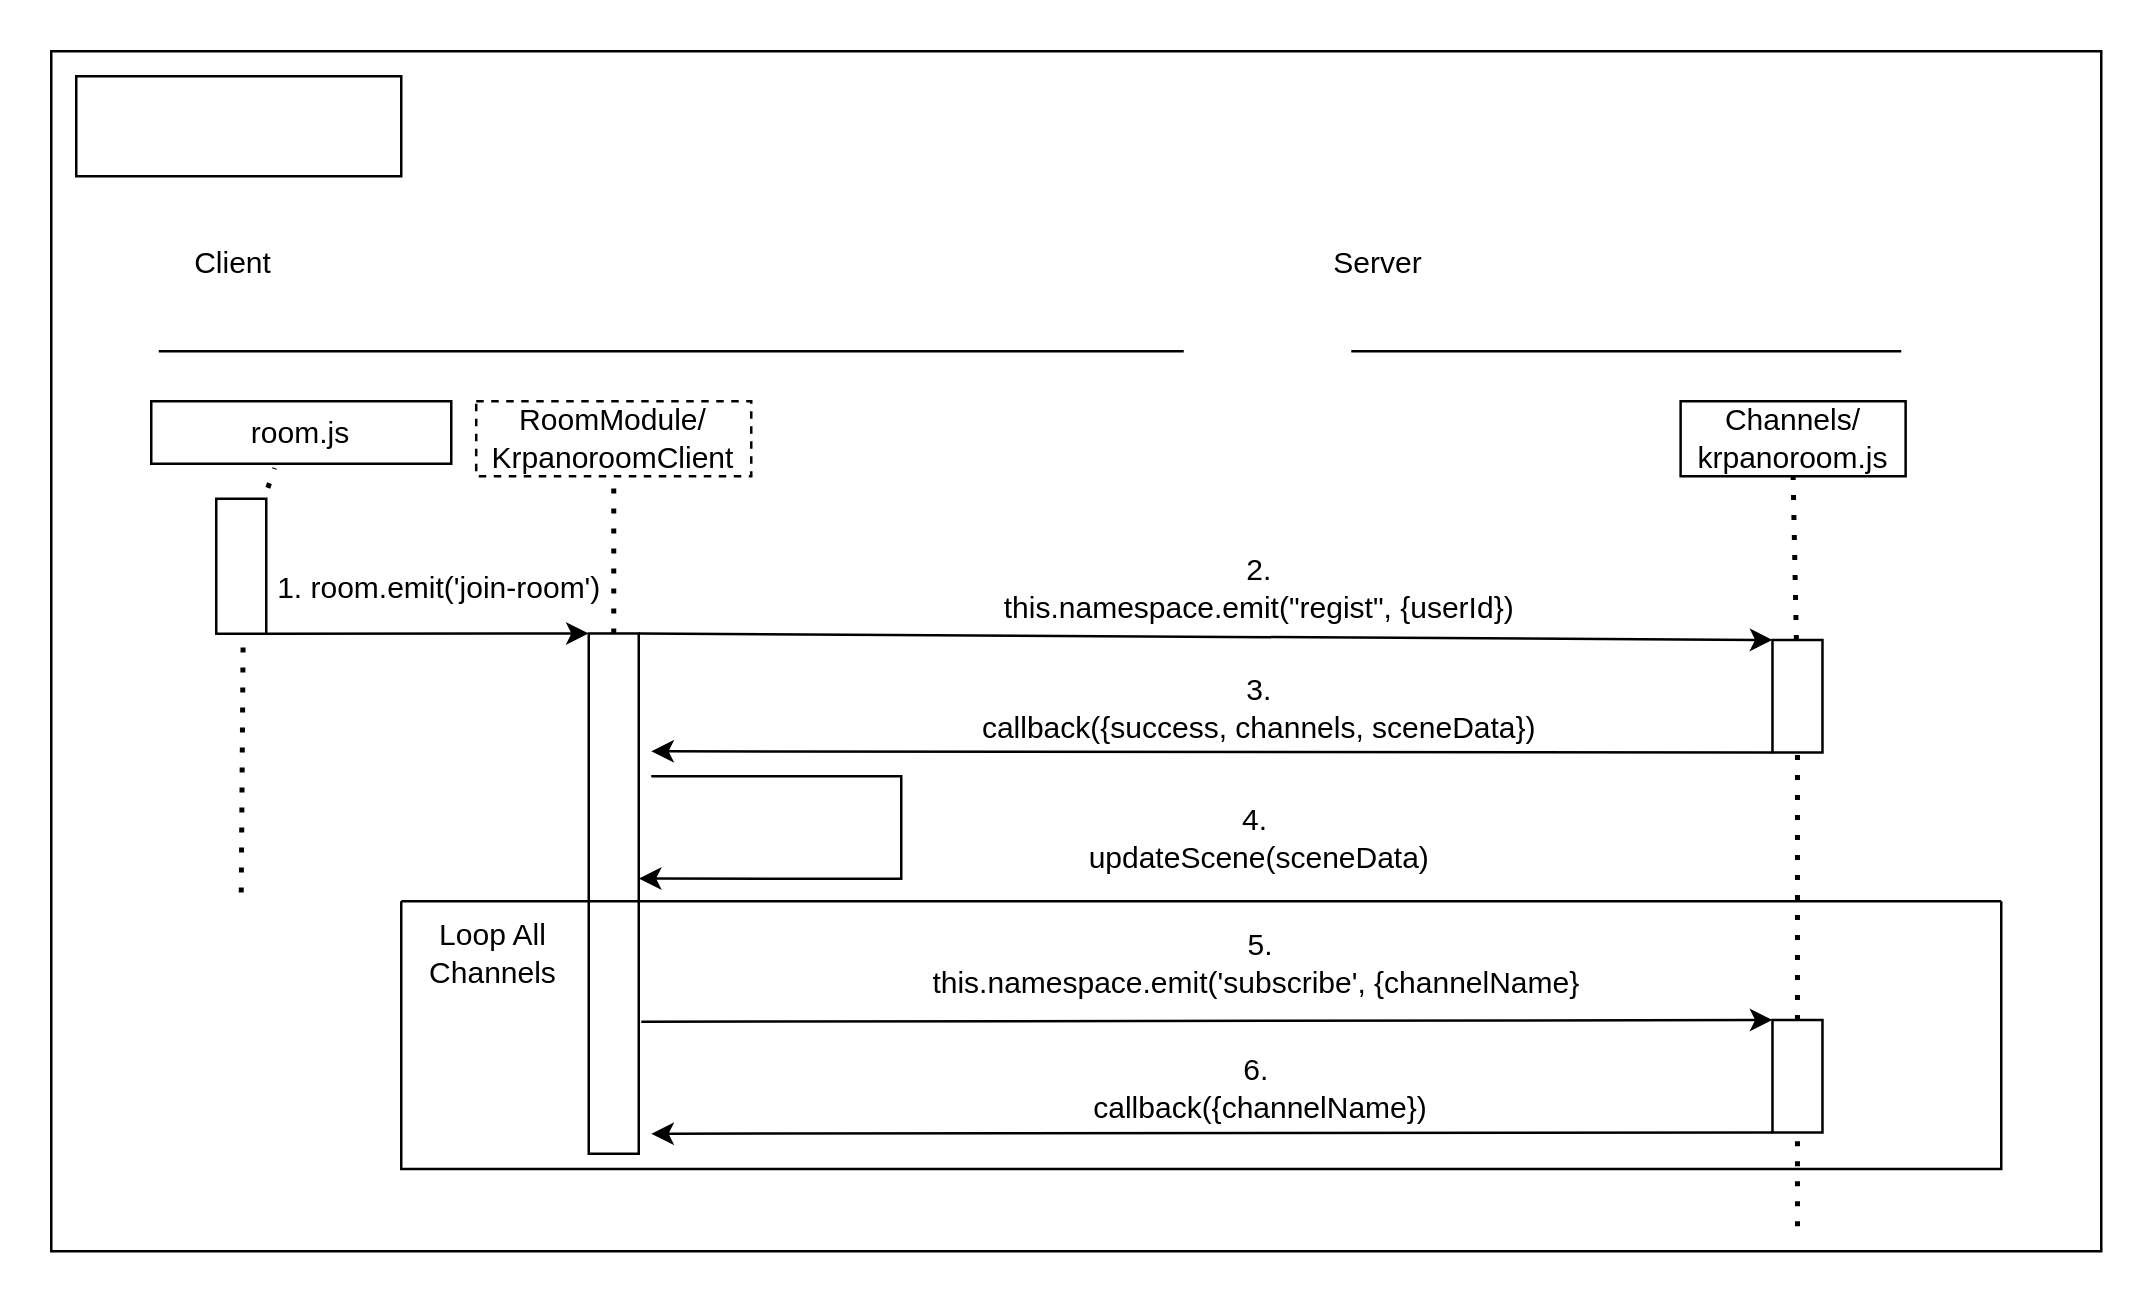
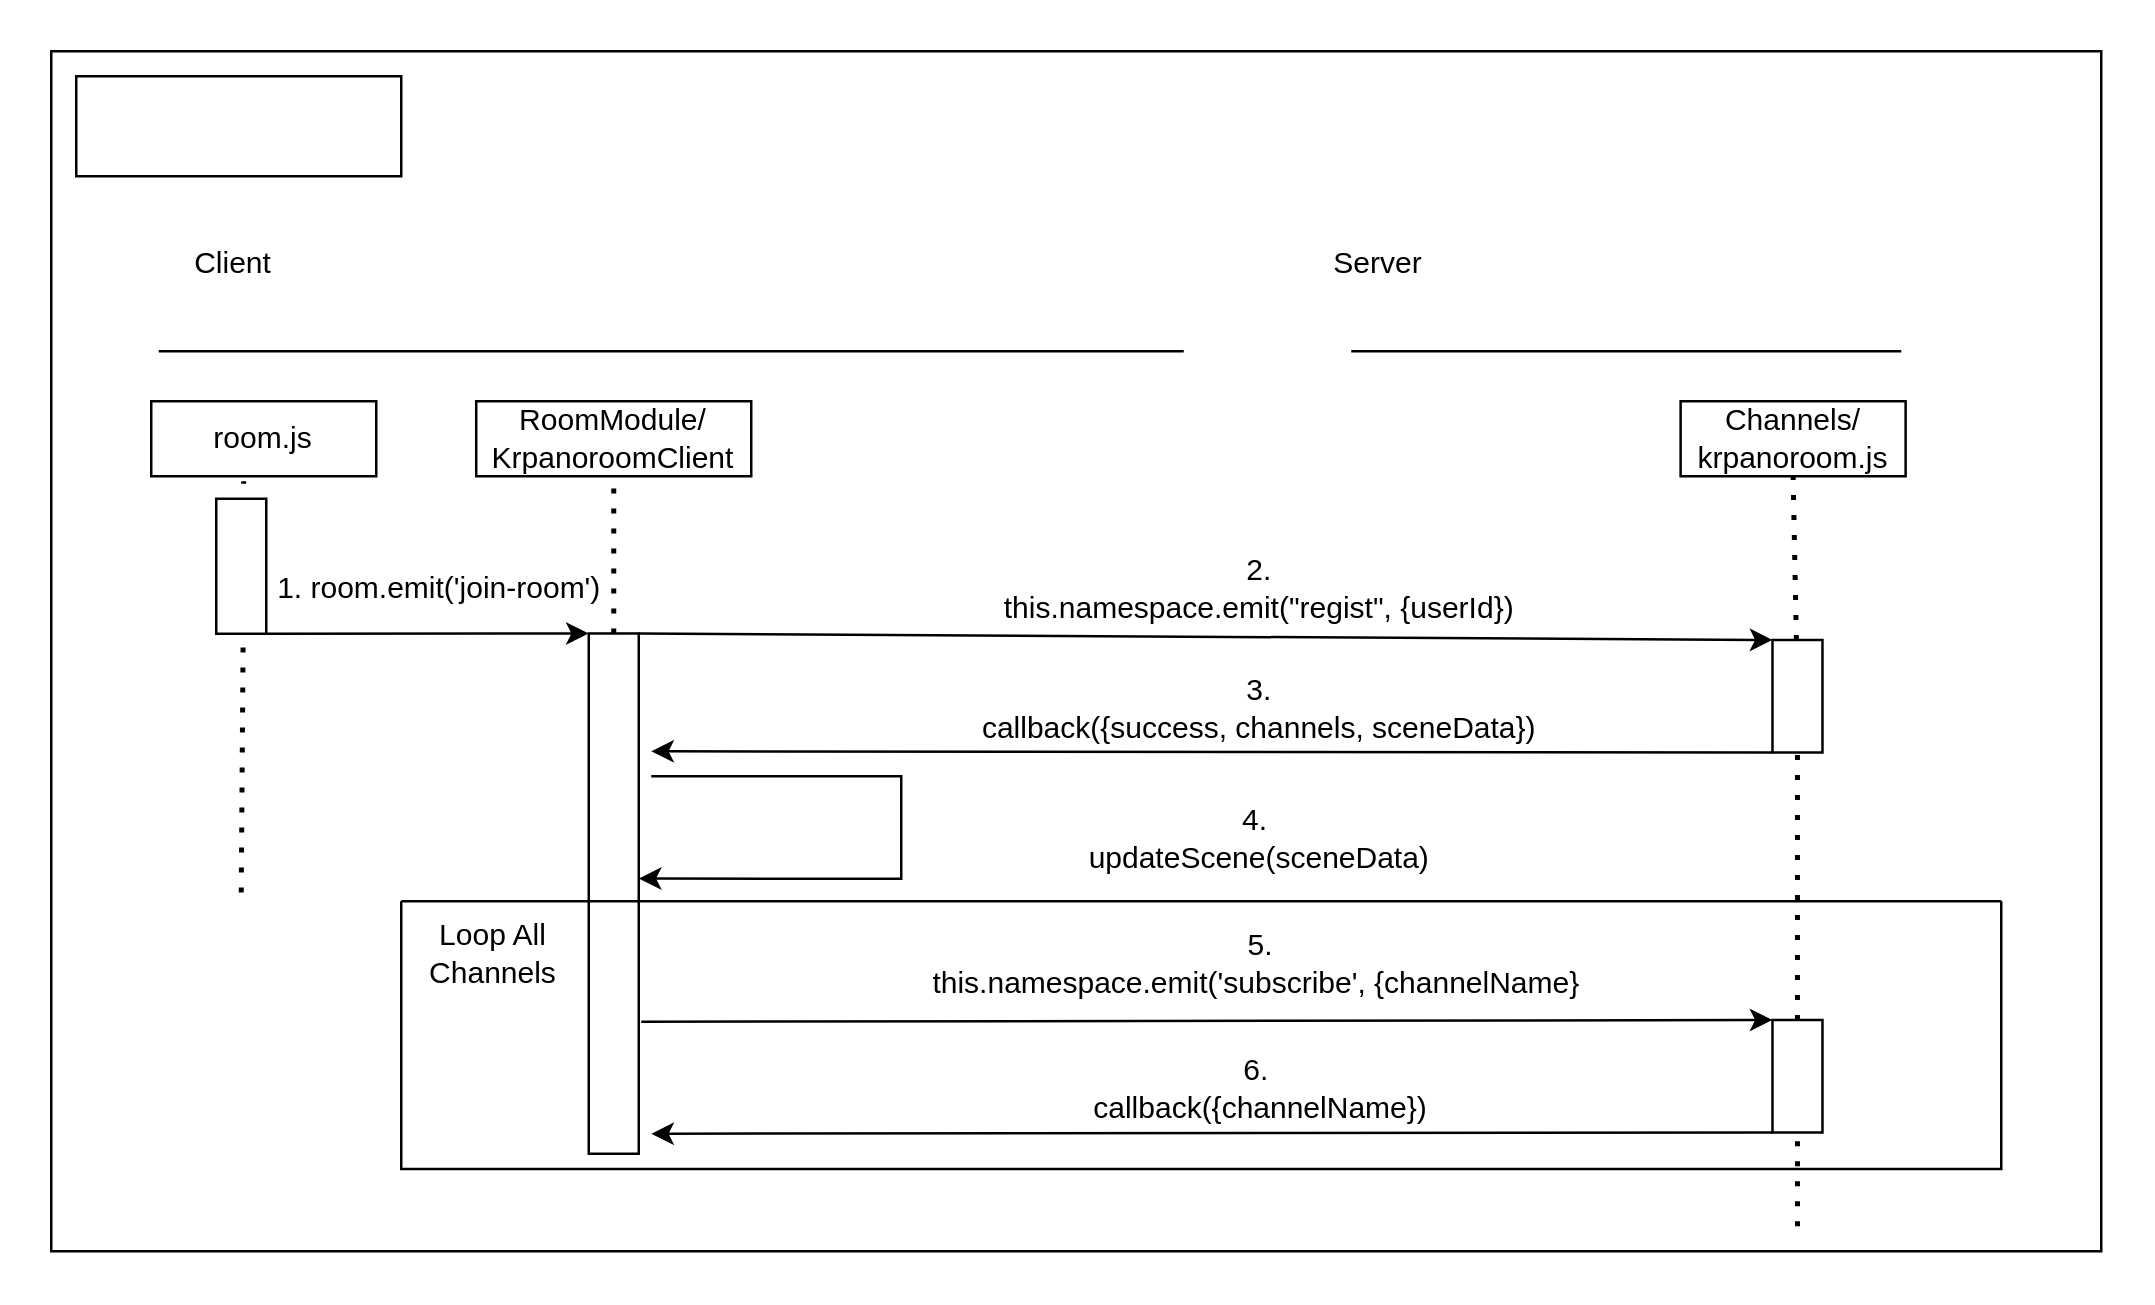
(301, 433) -> (264, 439)
(614, 439) -> (614, 439)
